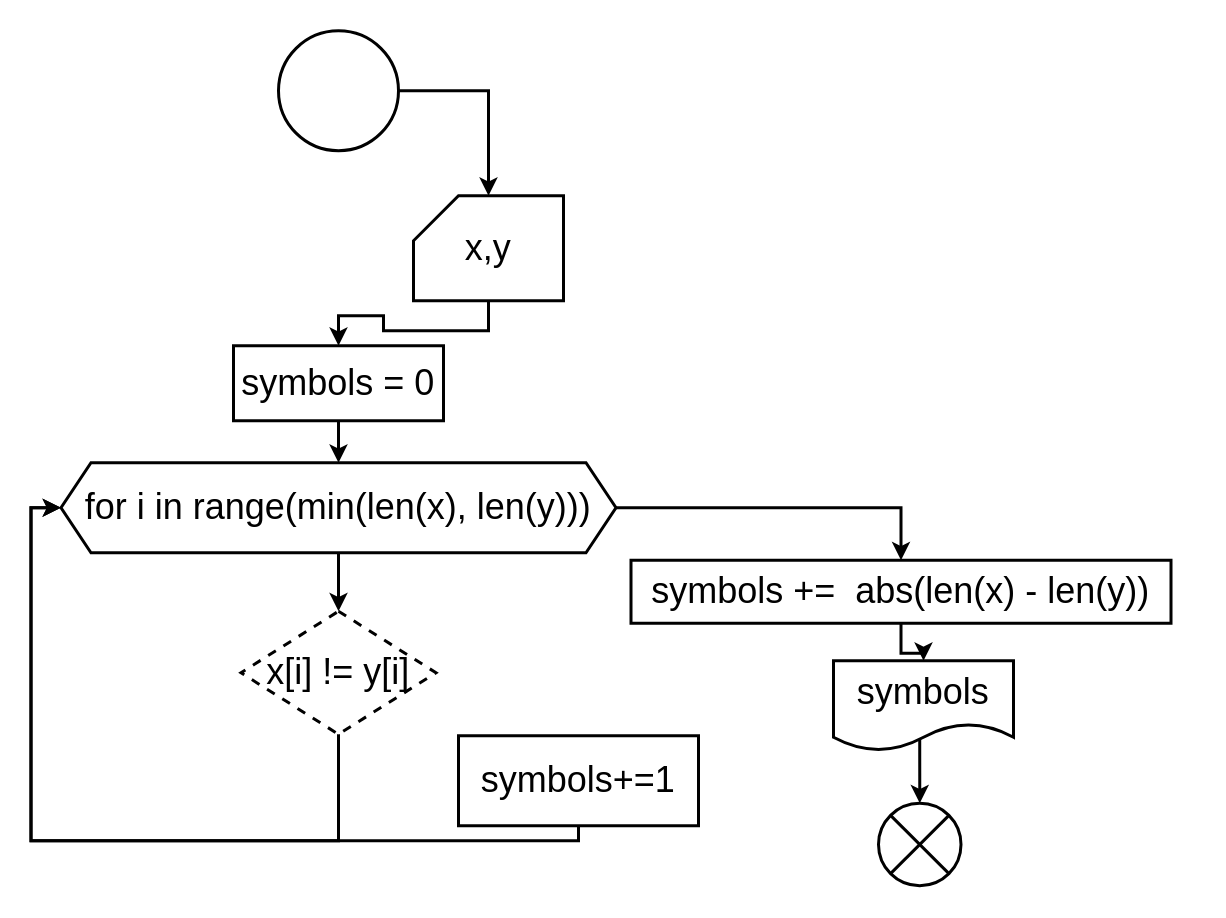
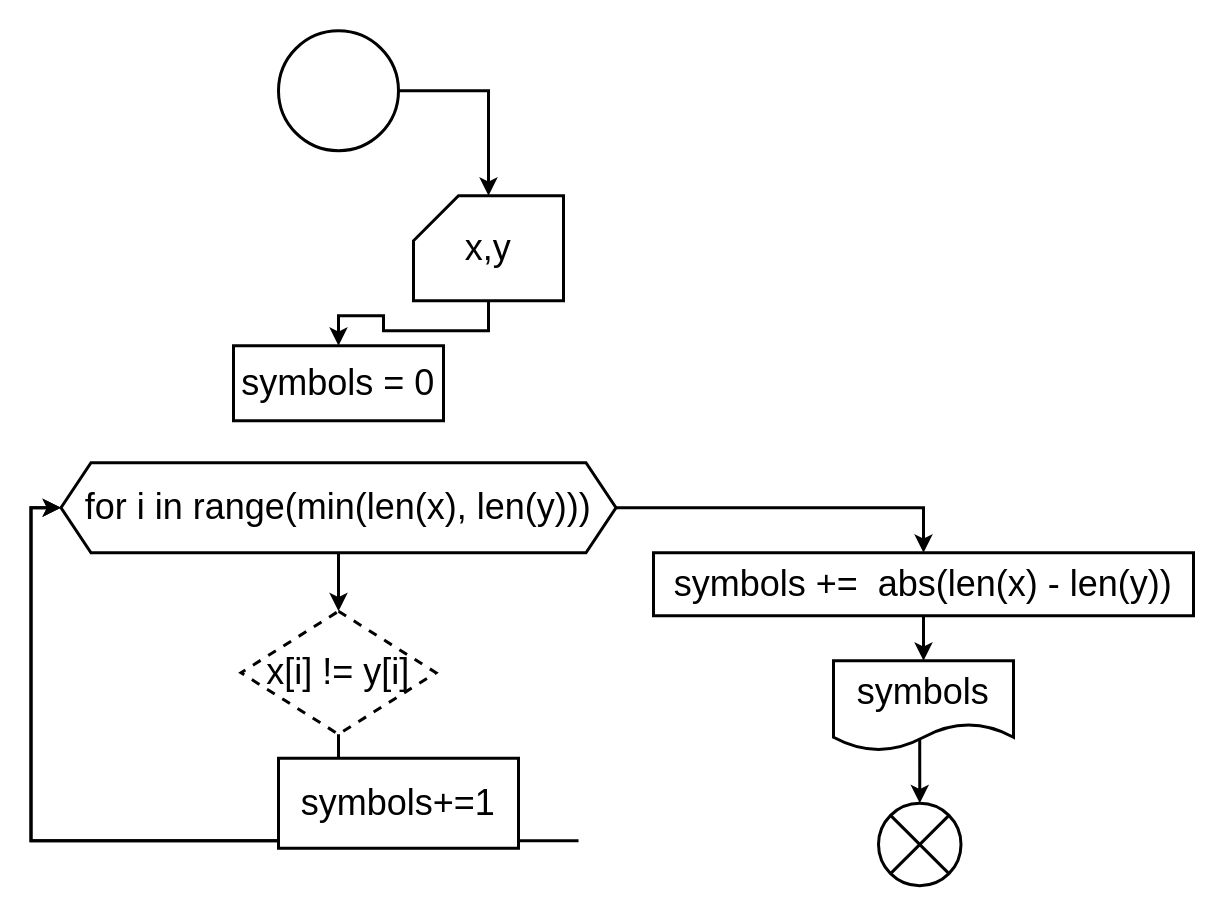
(338, 449) -> none
(901, 592) -> (923, 584)
(578, 781) -> (398, 803)
